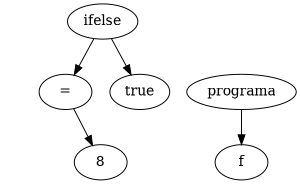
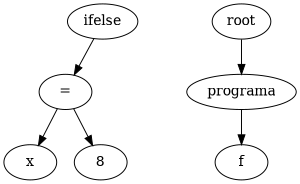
none -> (242, 22)
(140, 92) -> none
none -> (30, 162)
